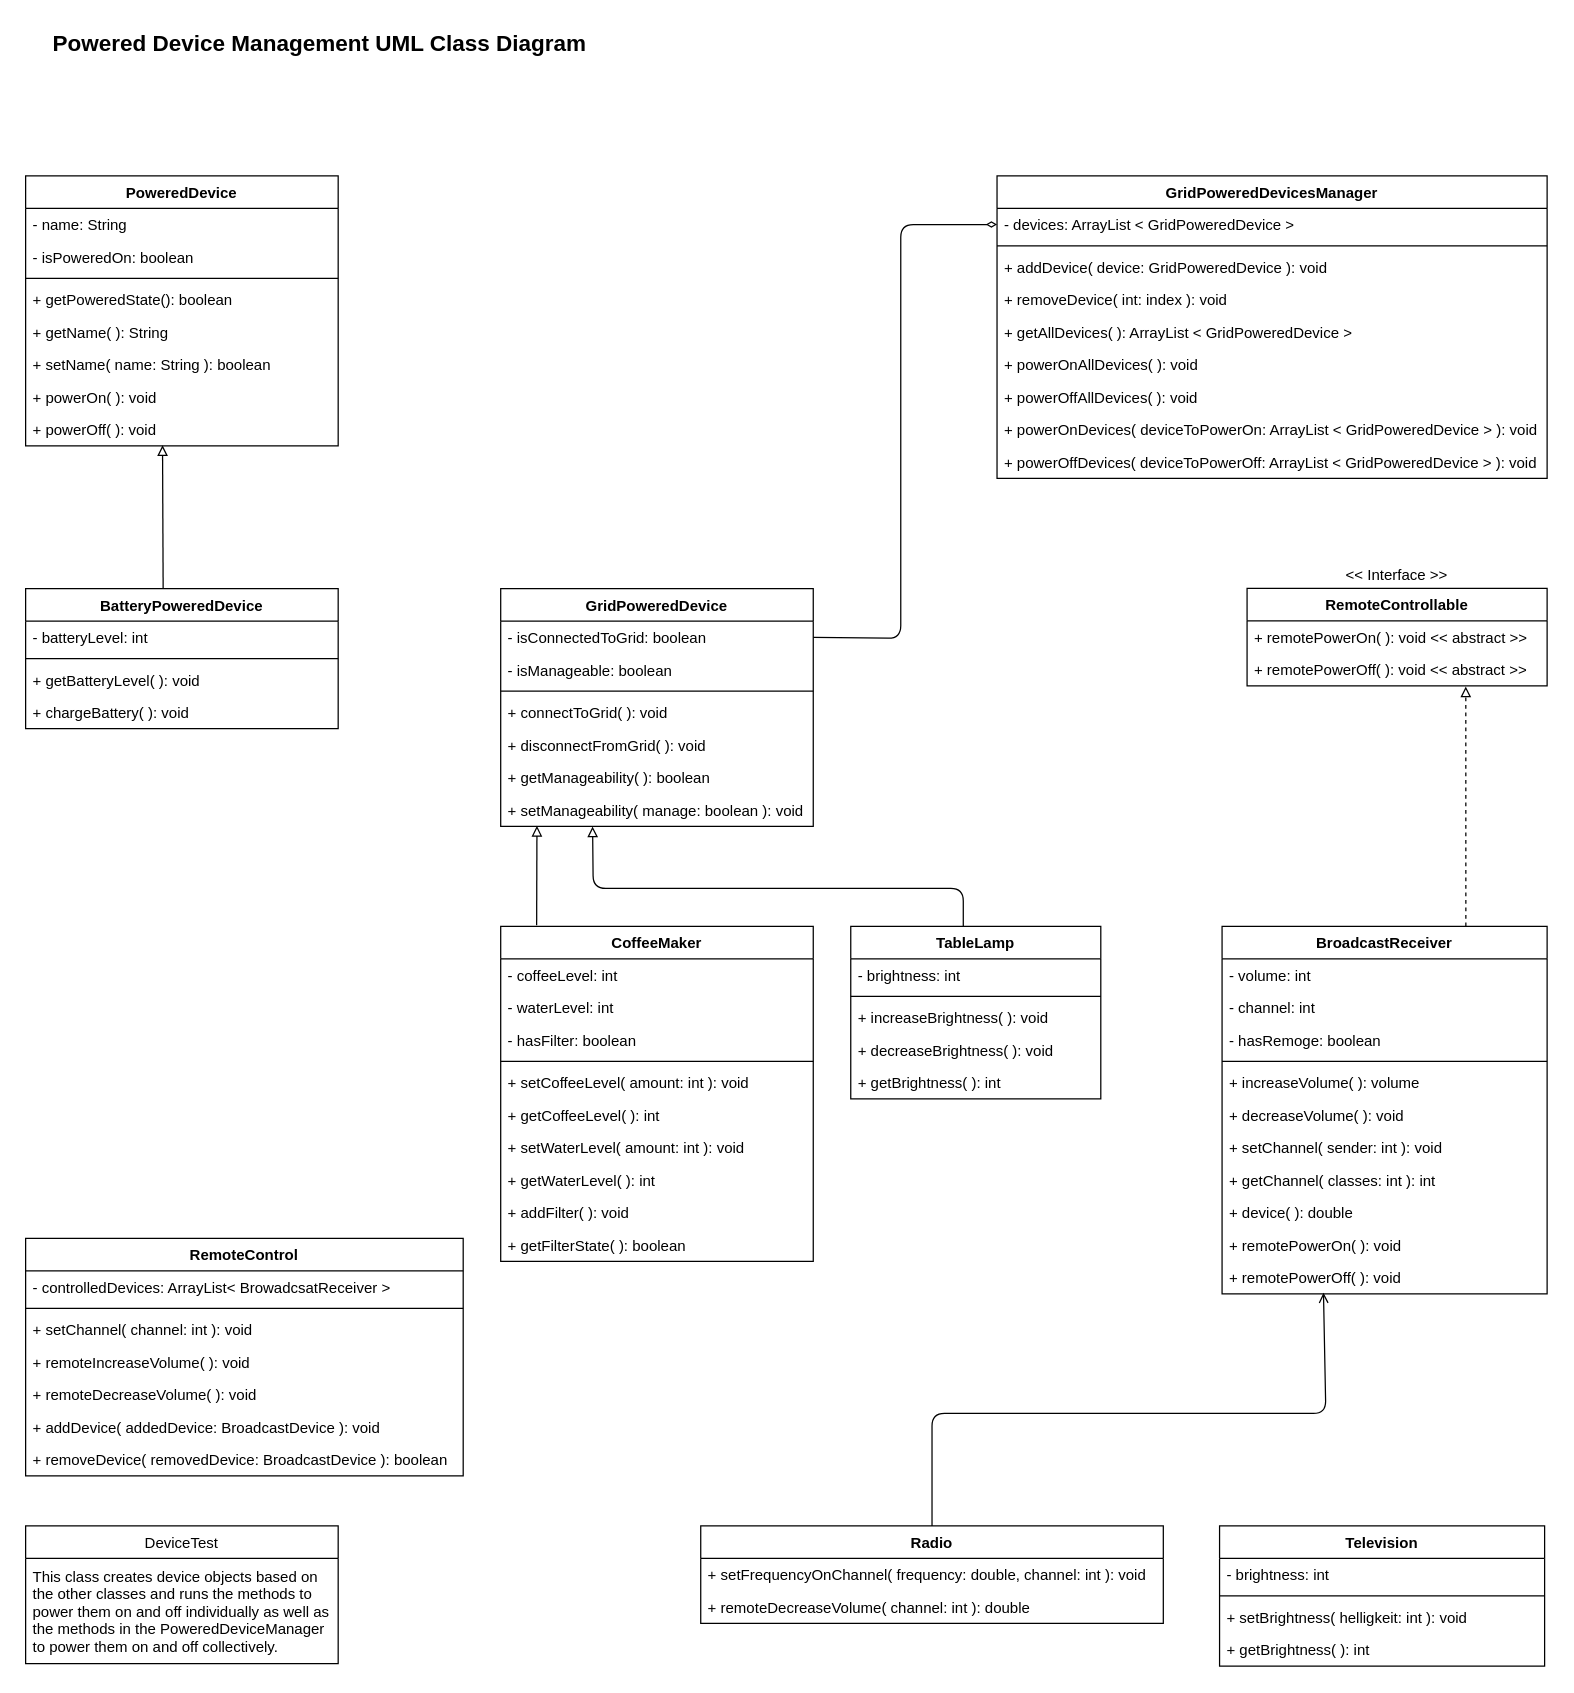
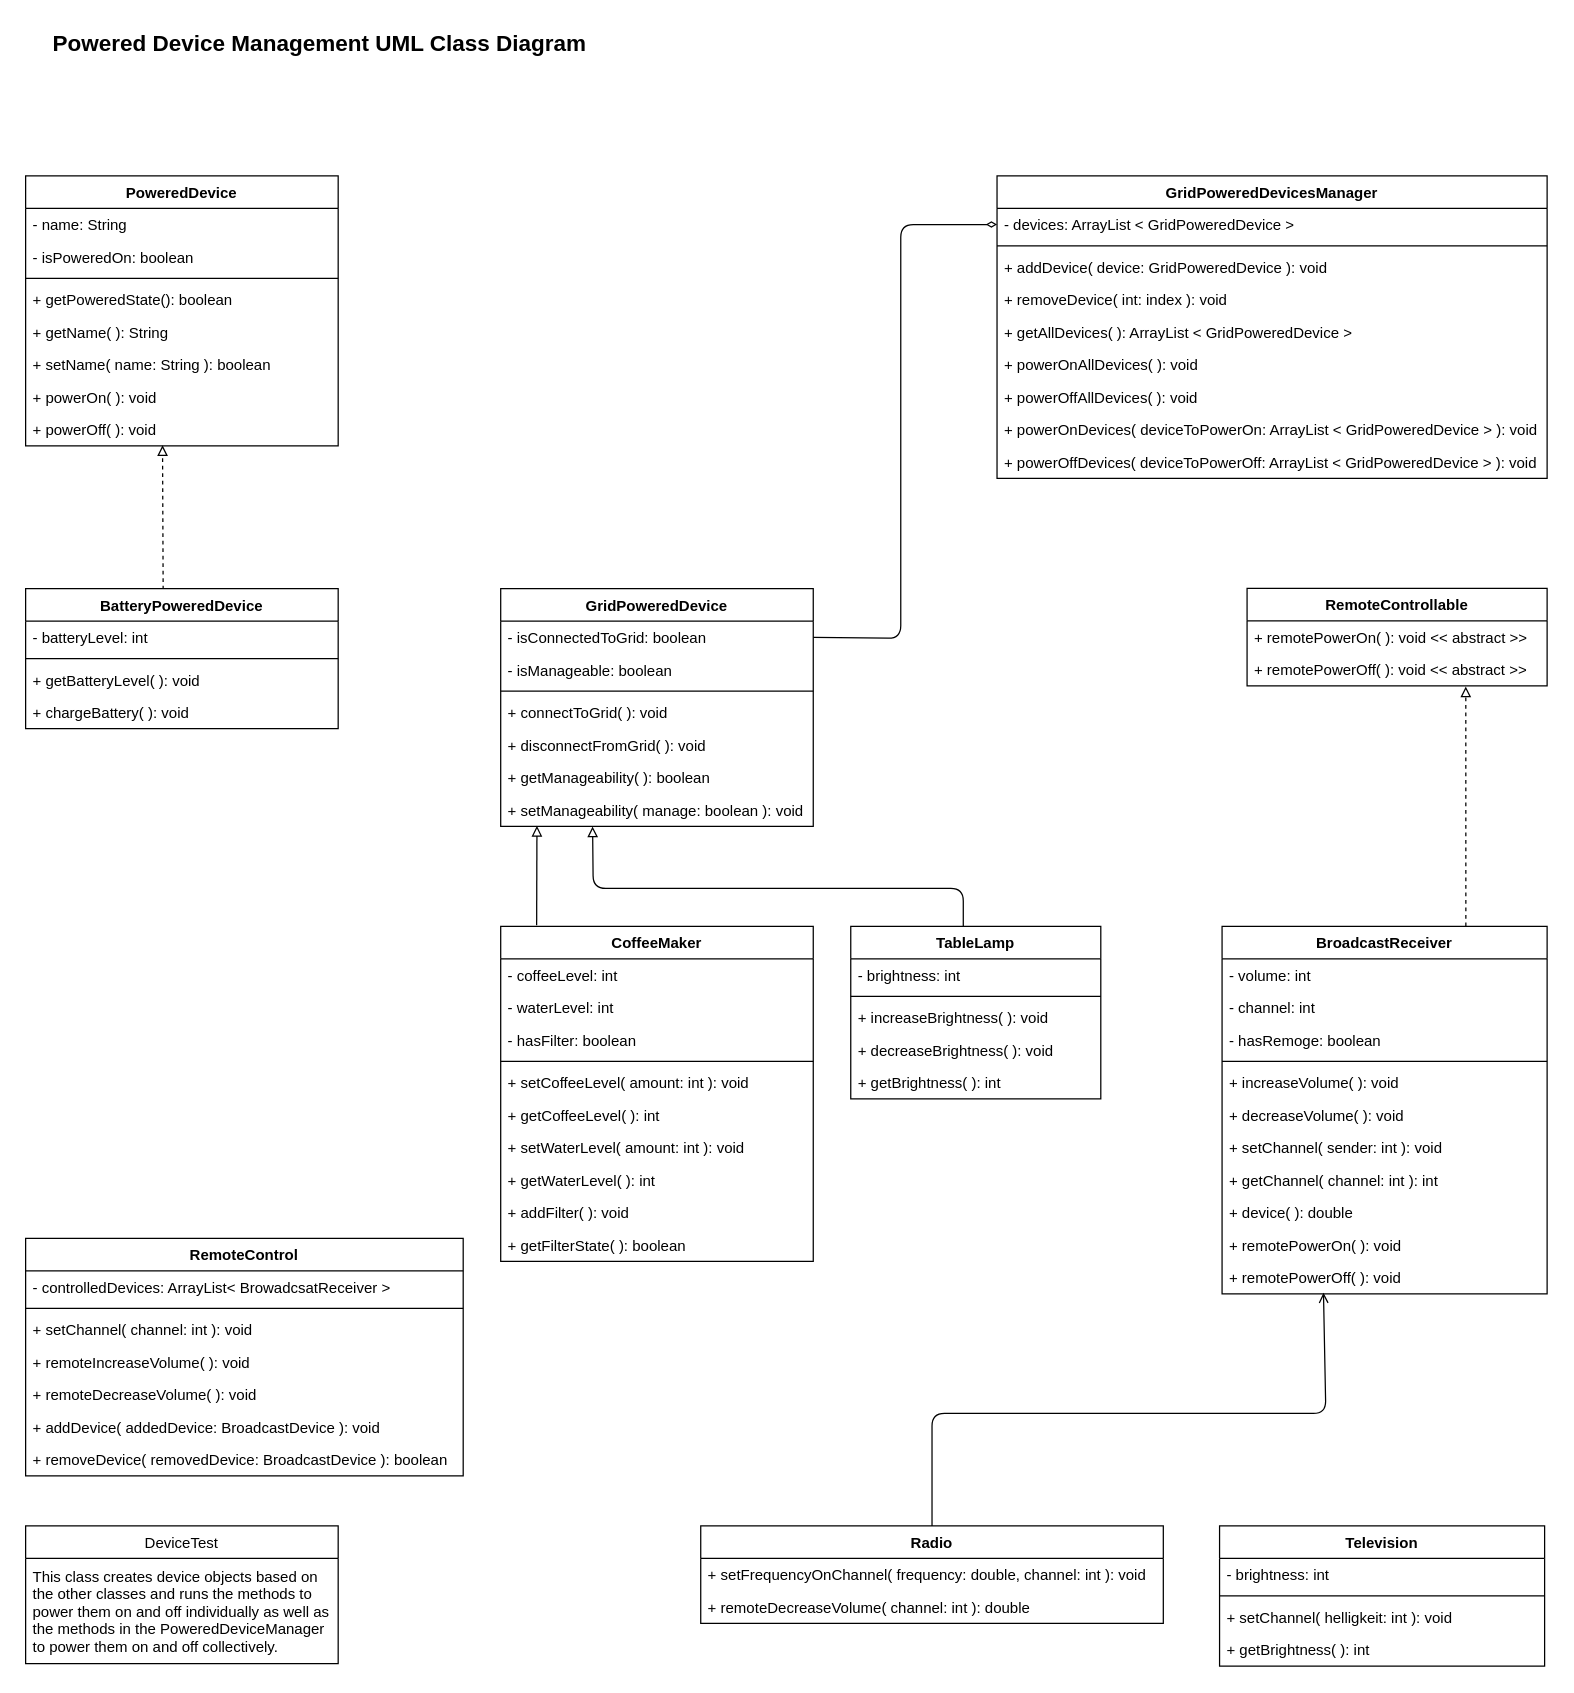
(163, 521) -> (163, 521)
(1397, 576) -> none
(1329, 1083) -> (1320, 1083)
(1346, 1180) -> (1346, 1180)
(1367, 1618) -> (1354, 1618)
